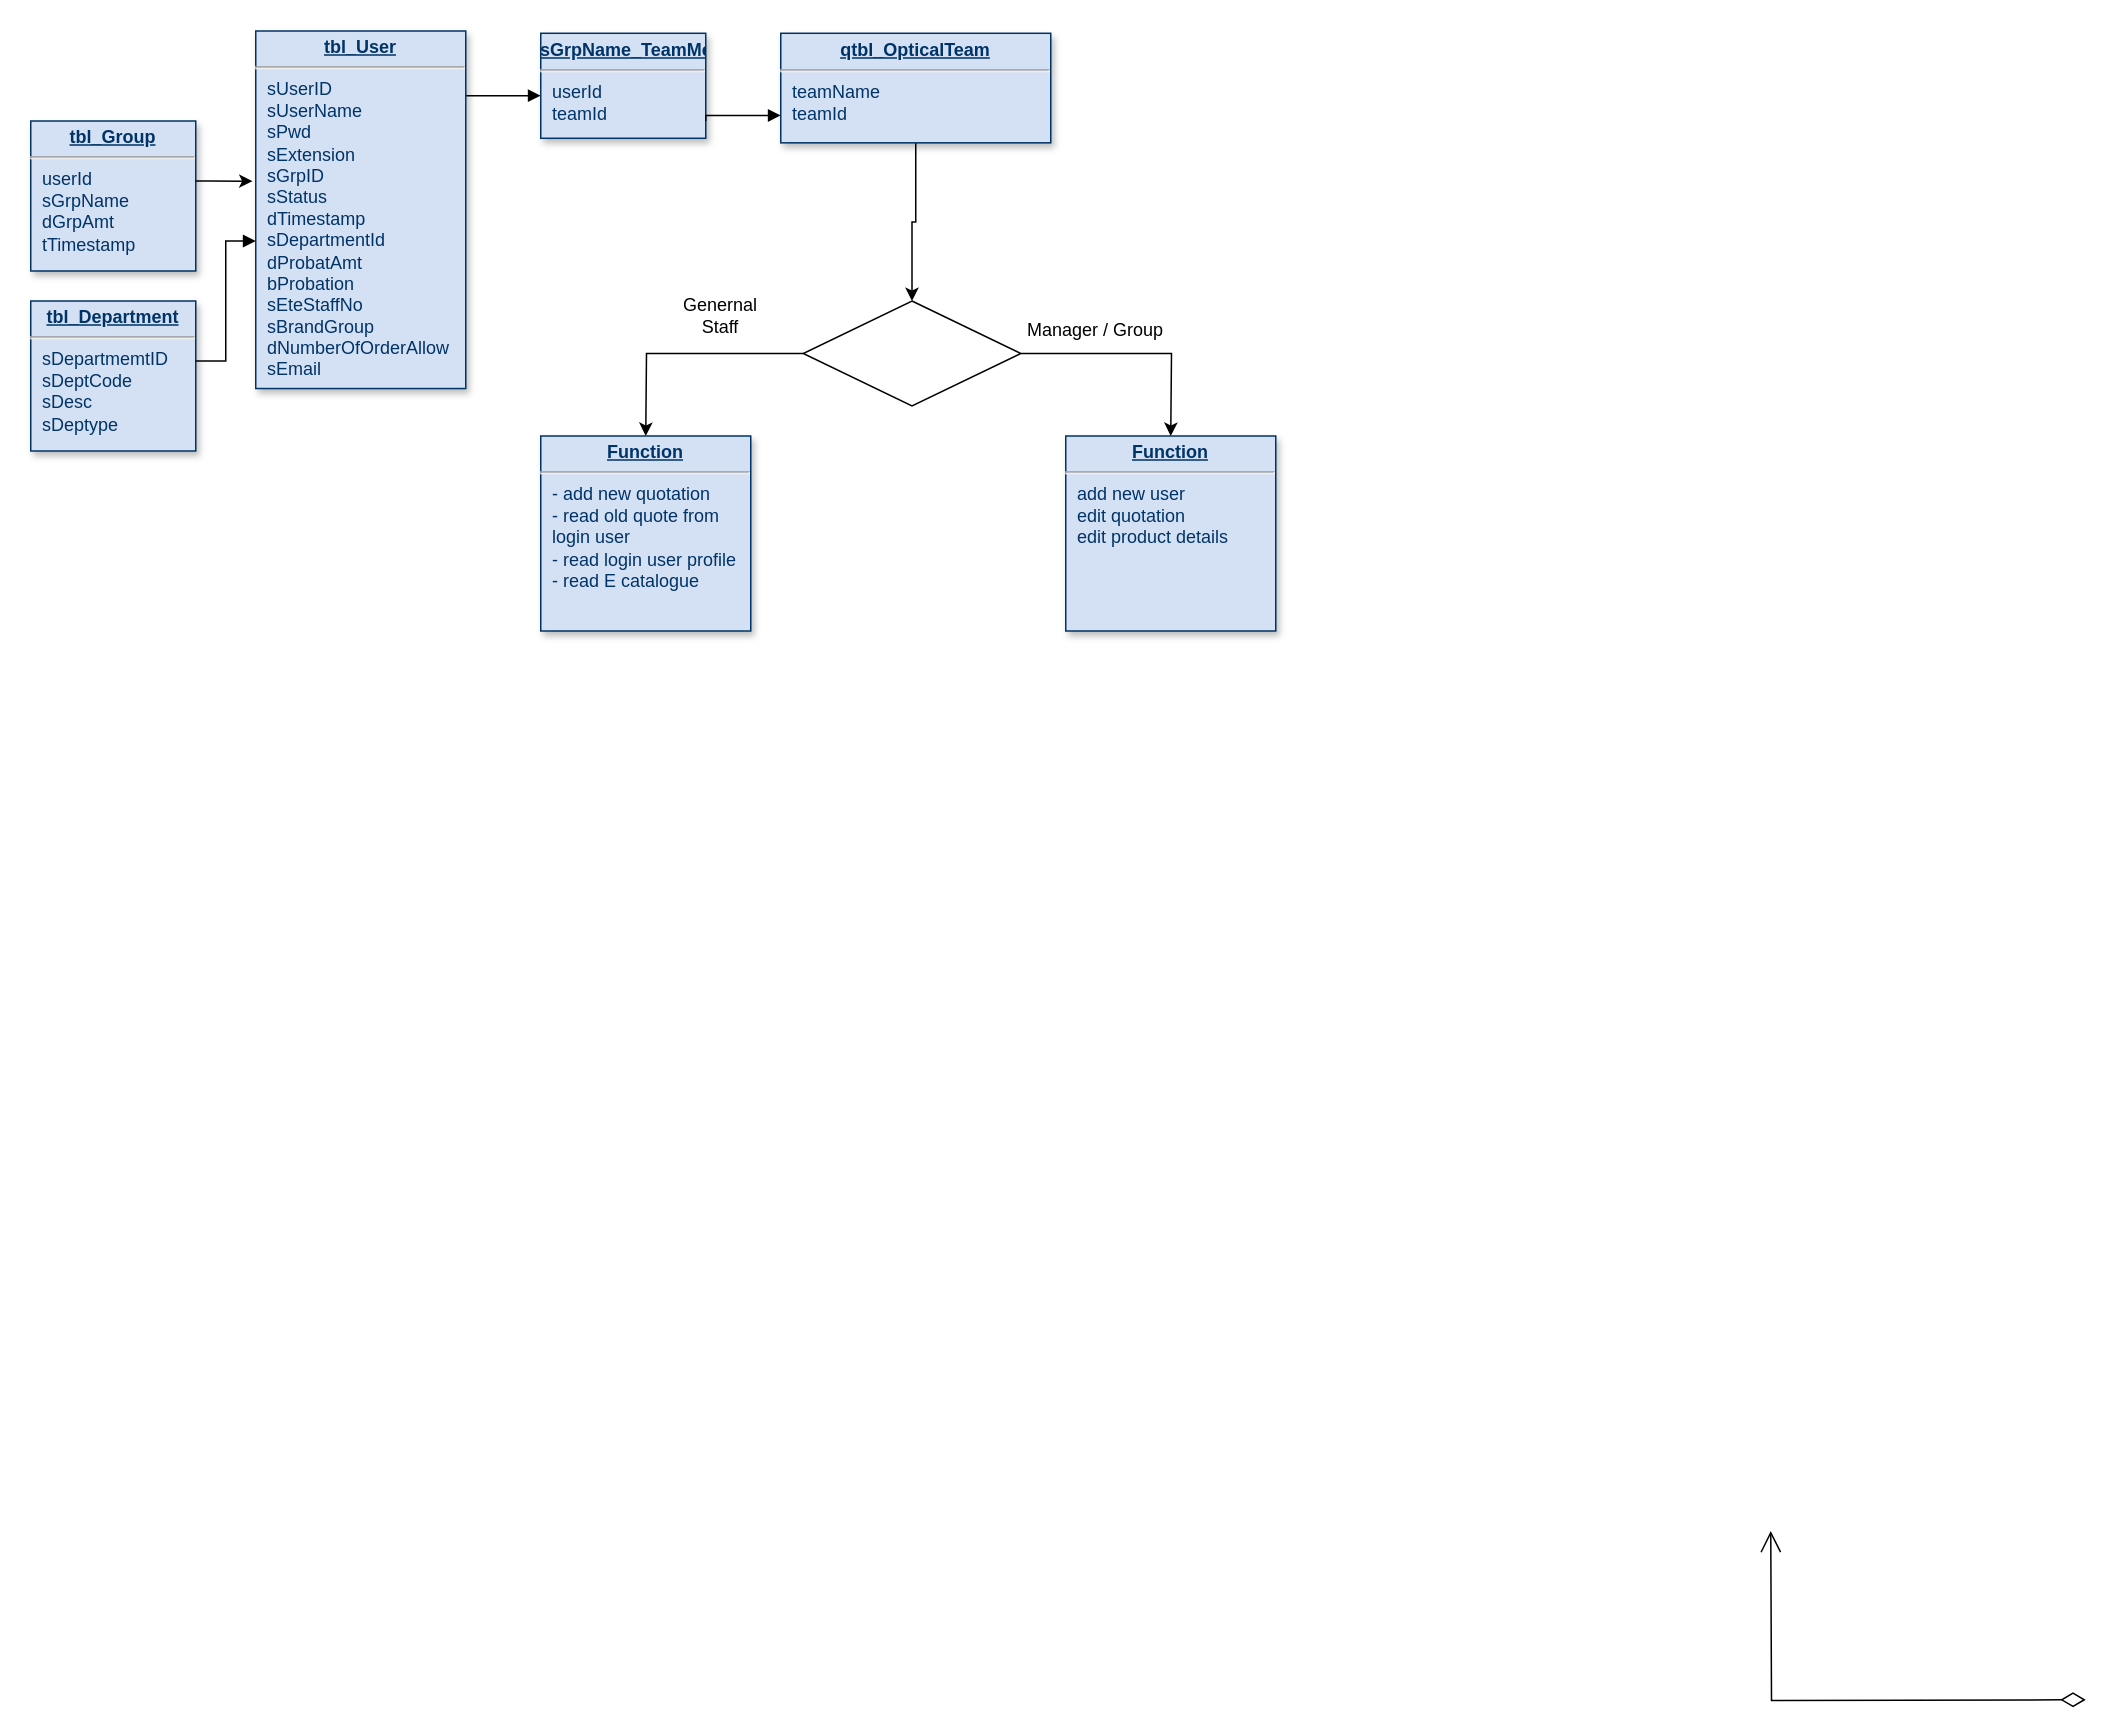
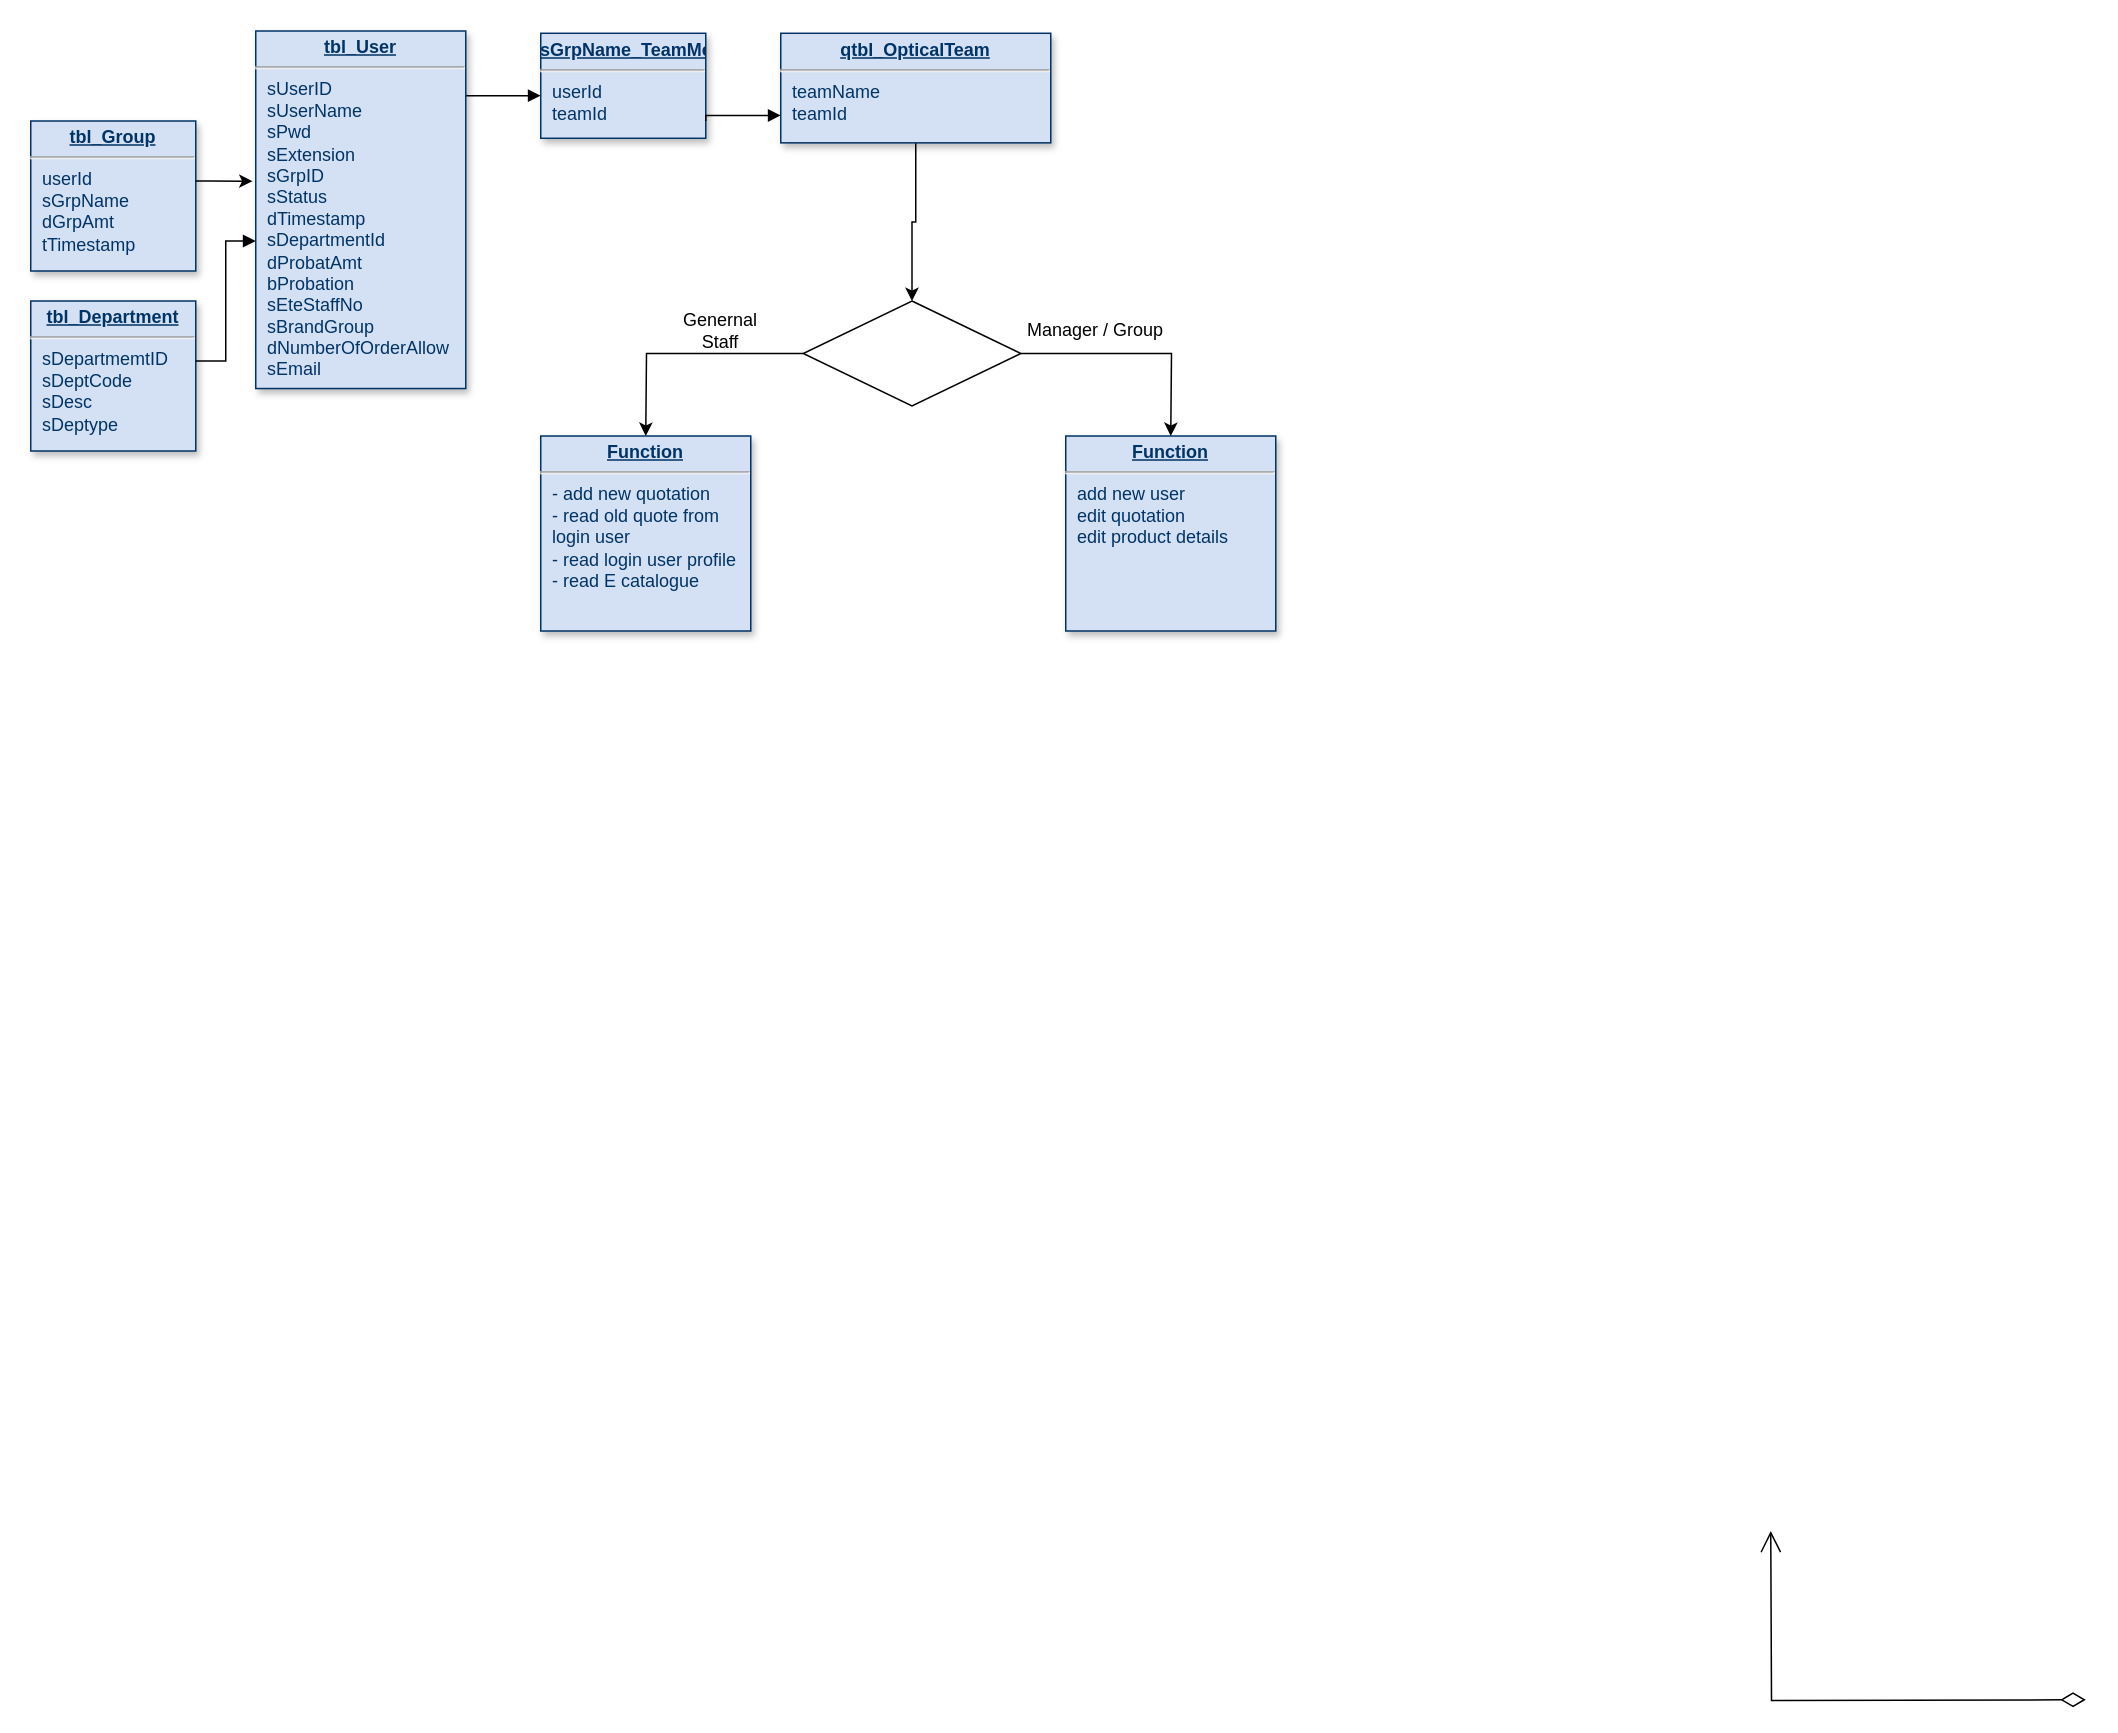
(721, 316) -> (721, 331)
